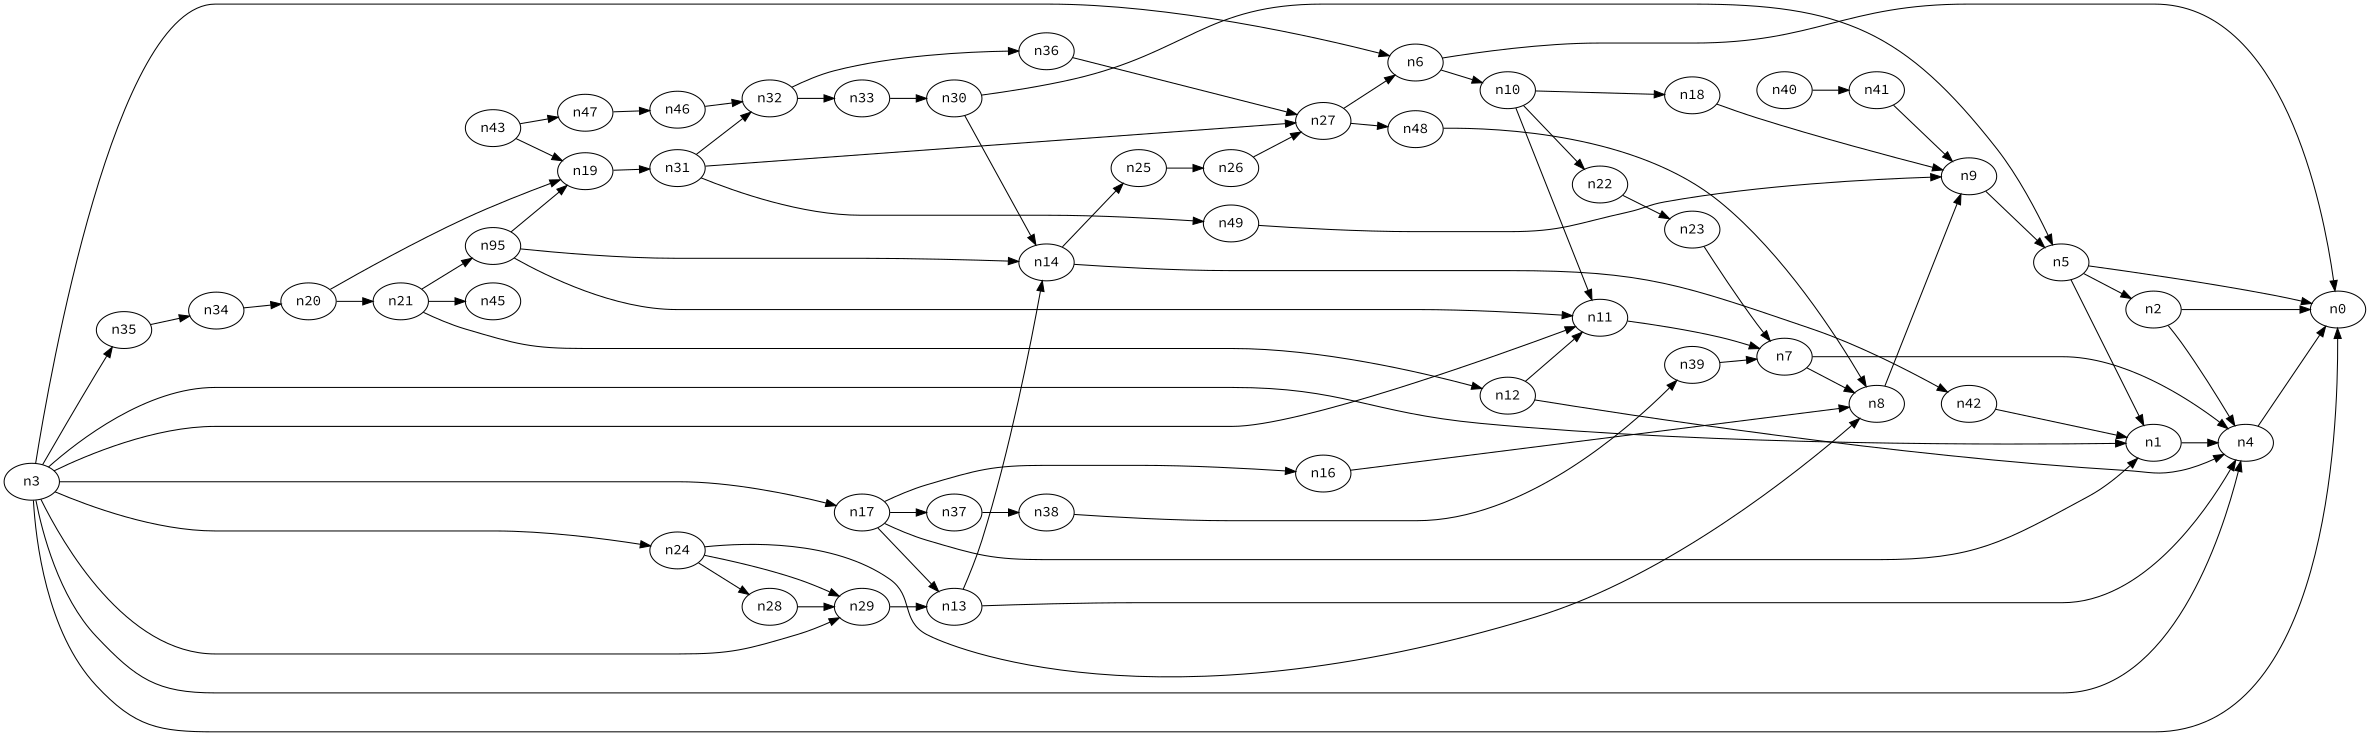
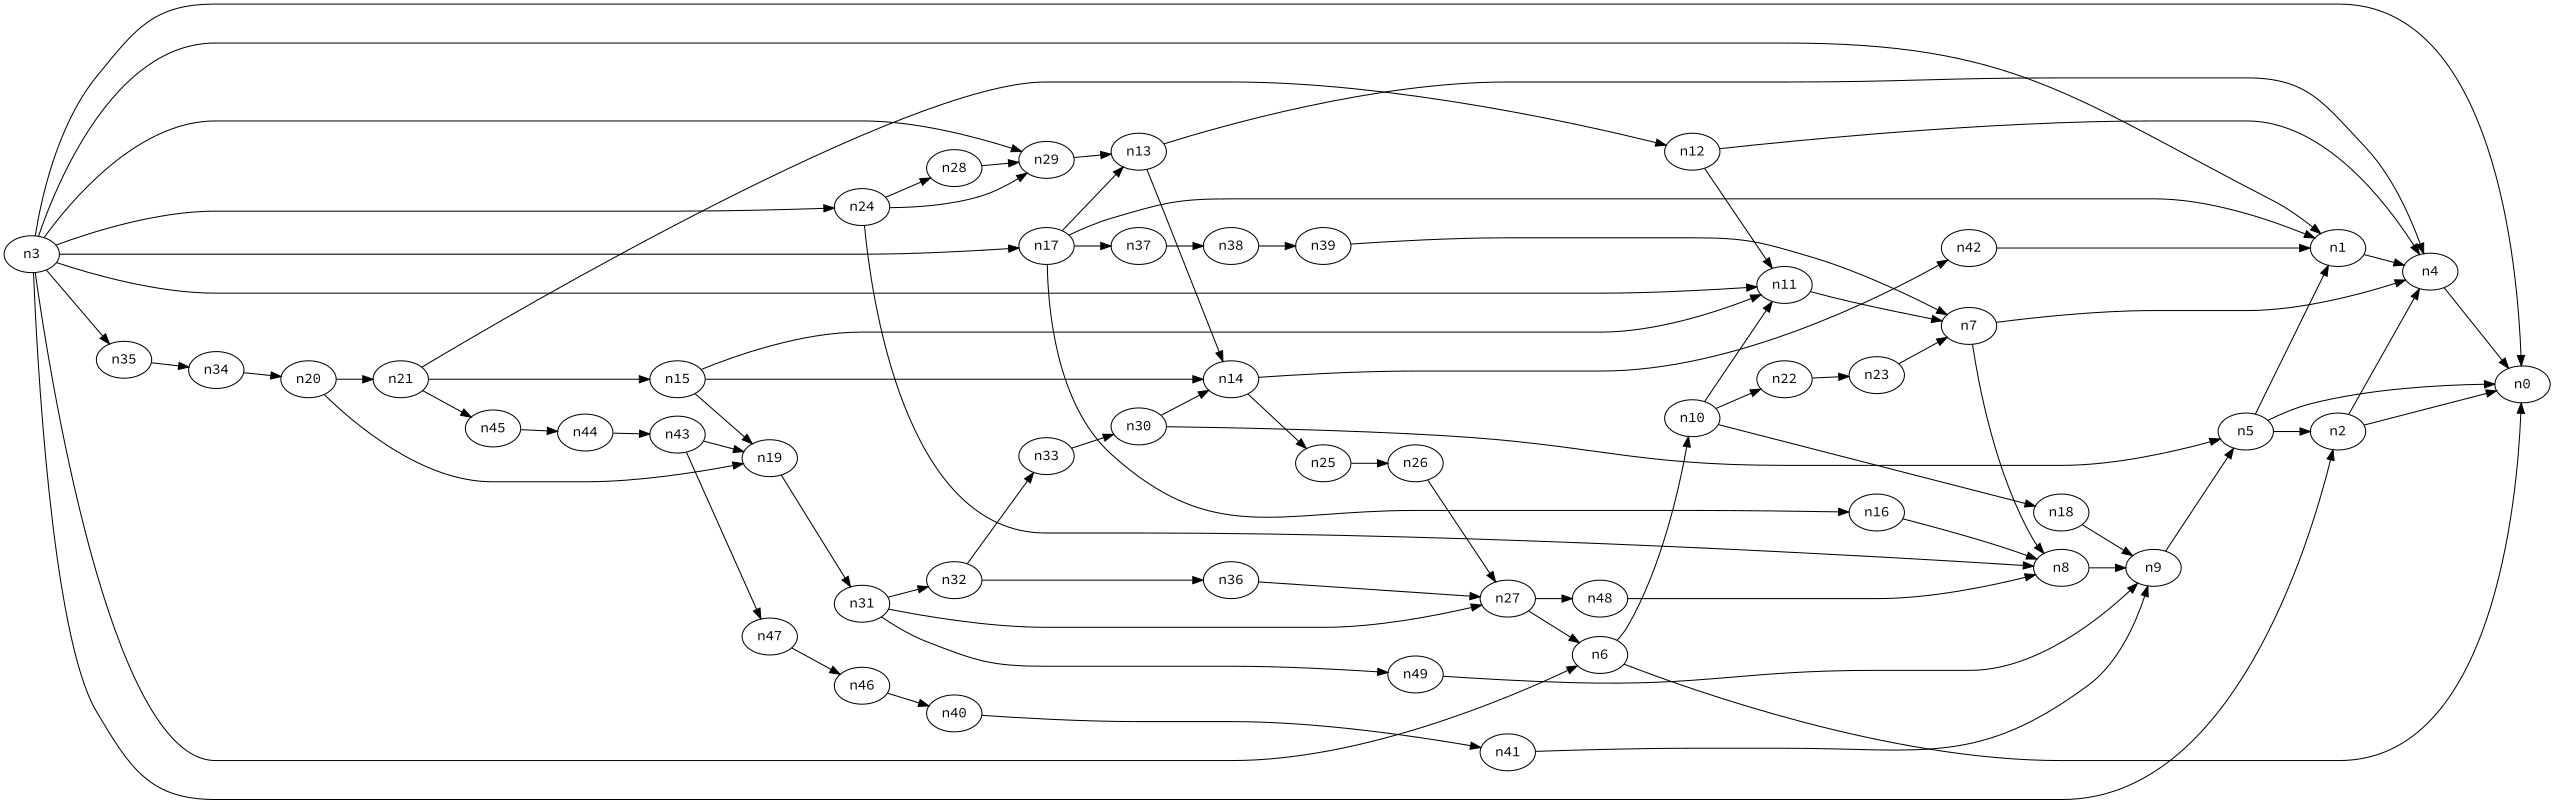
(719, 105) -> (903, 698)
(493, 246) -> (678, 379)
none -> (585, 433)
(1146, 693) -> (1068, 799)
